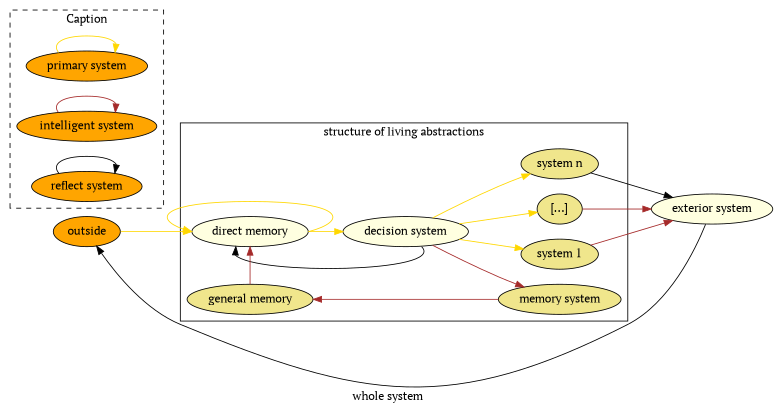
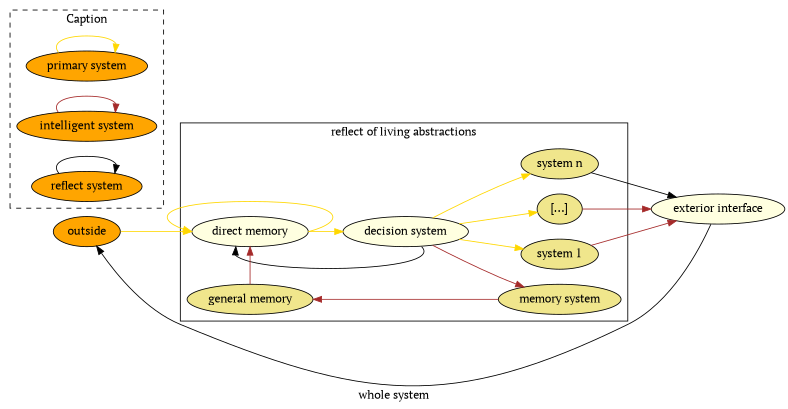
(404, 133) -> (404, 133)
(712, 209) -> (718, 209)
